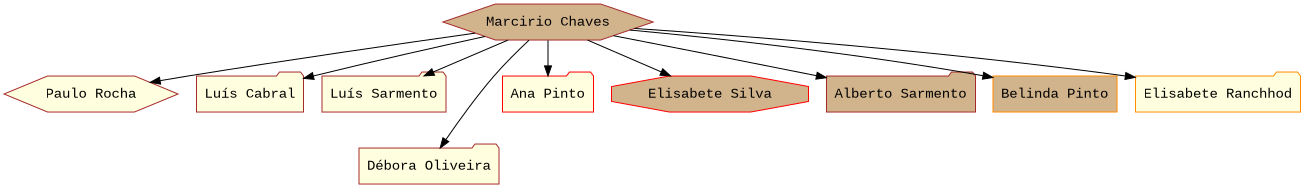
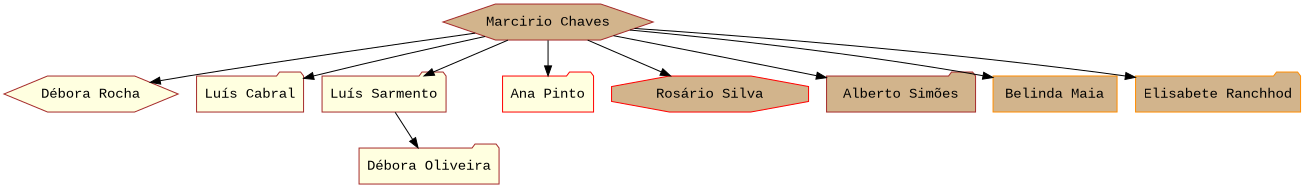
(485, 87) -> (404, 126)
(91, 94) -> (91, 94)
(710, 94) -> (710, 94)
(901, 94) -> (901, 94)
(1055, 94) -> (1055, 94)
(1218, 94) -> (1218, 94)
